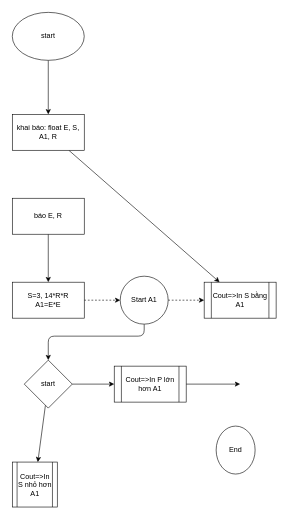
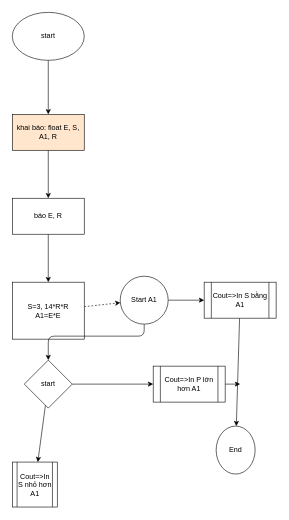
(48, 132) -> (48, 132)
(143, 215) -> (48, 192)
(48, 300) -> (48, 311)
(184, 300) -> (184, 300)
none -> (239, 353)
(150, 384) -> (189, 384)
